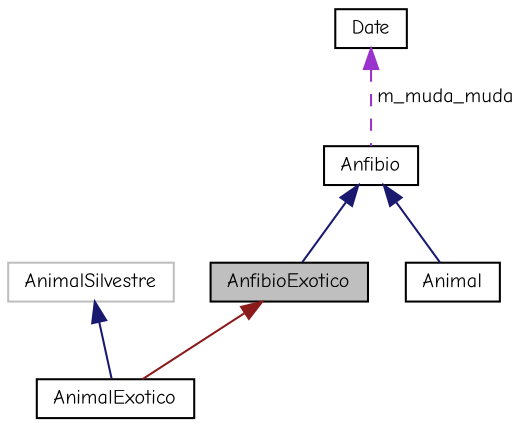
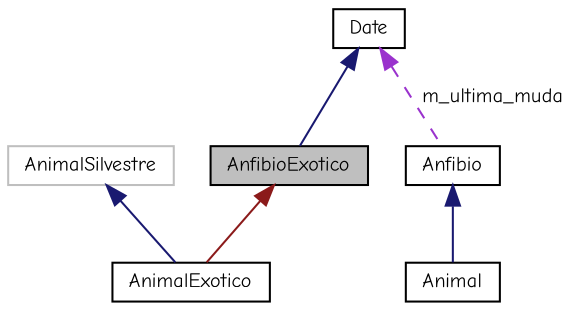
(443, 97) -> (491, 97)
(324, 232) -> (324, 106)
